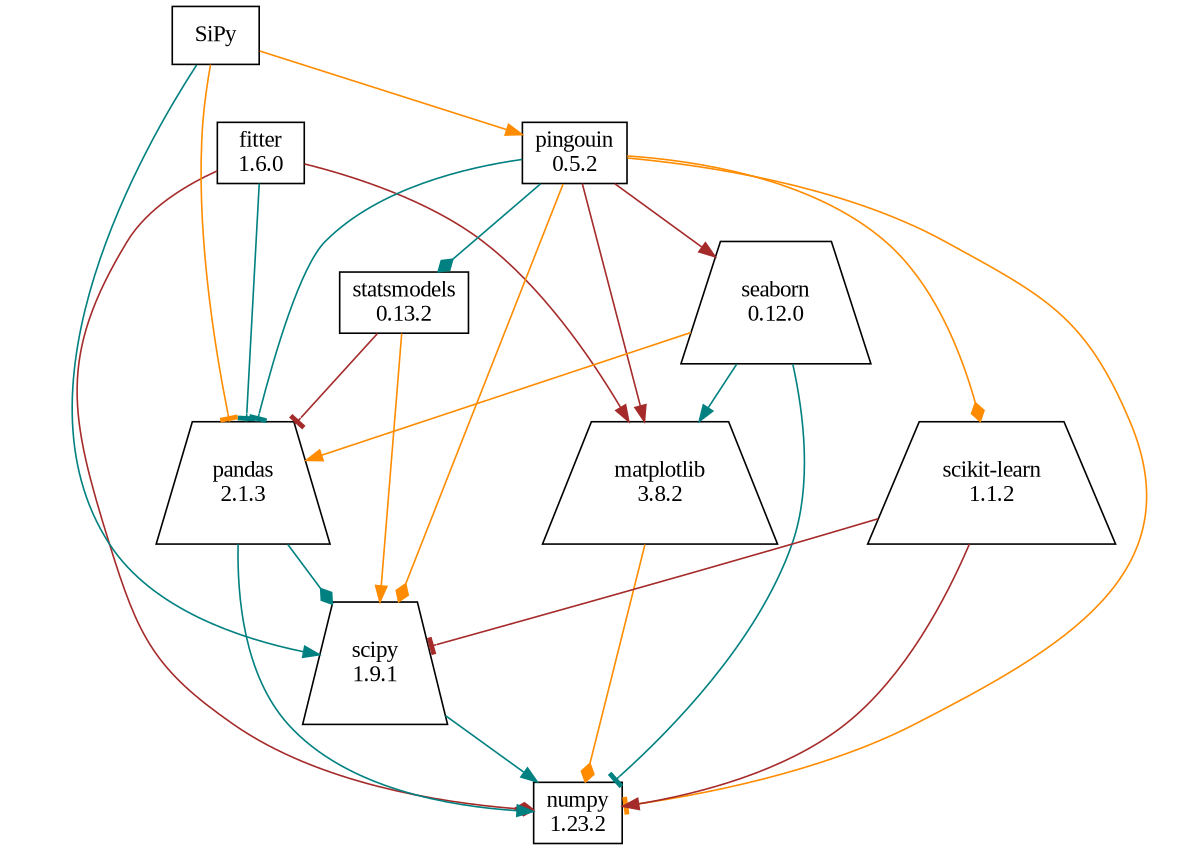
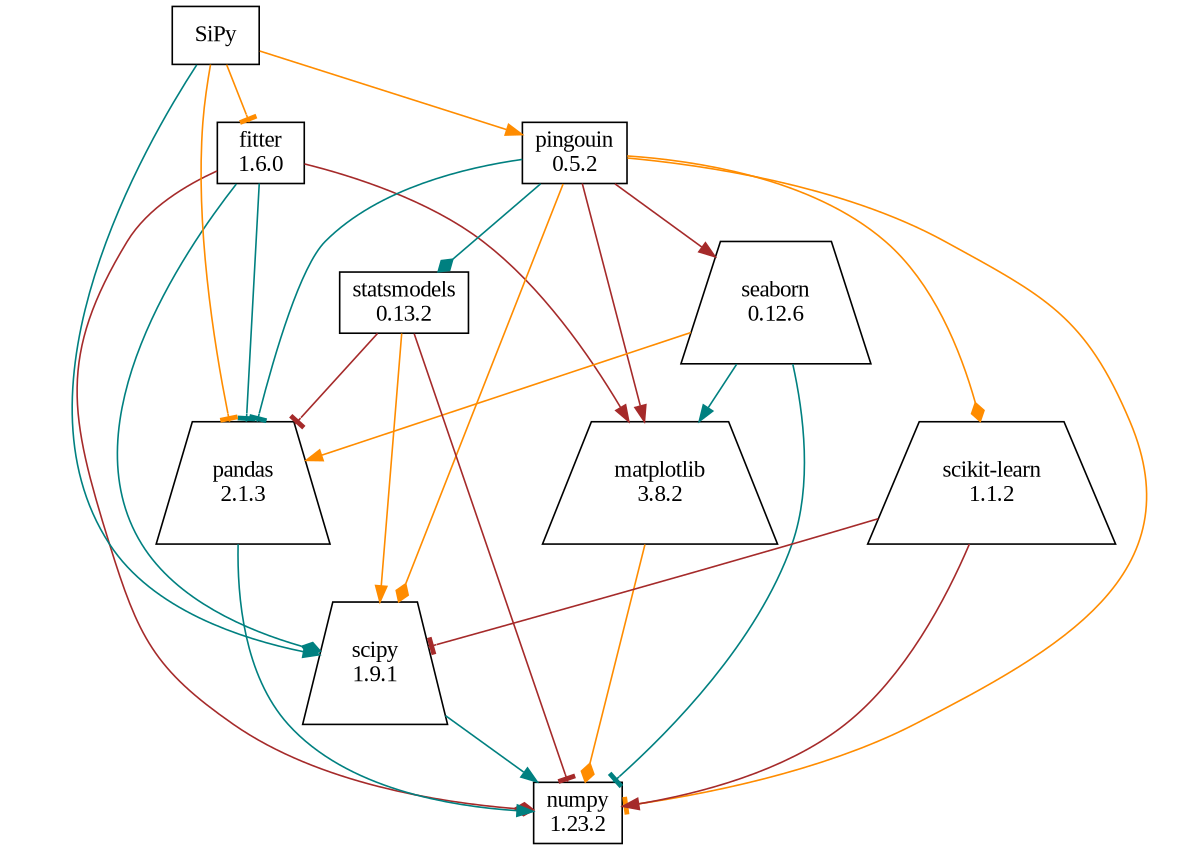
none -> (236, 90)
(776, 303) -> (776, 303)
none -> (490, 554)
(304, 566) -> (118, 448)
